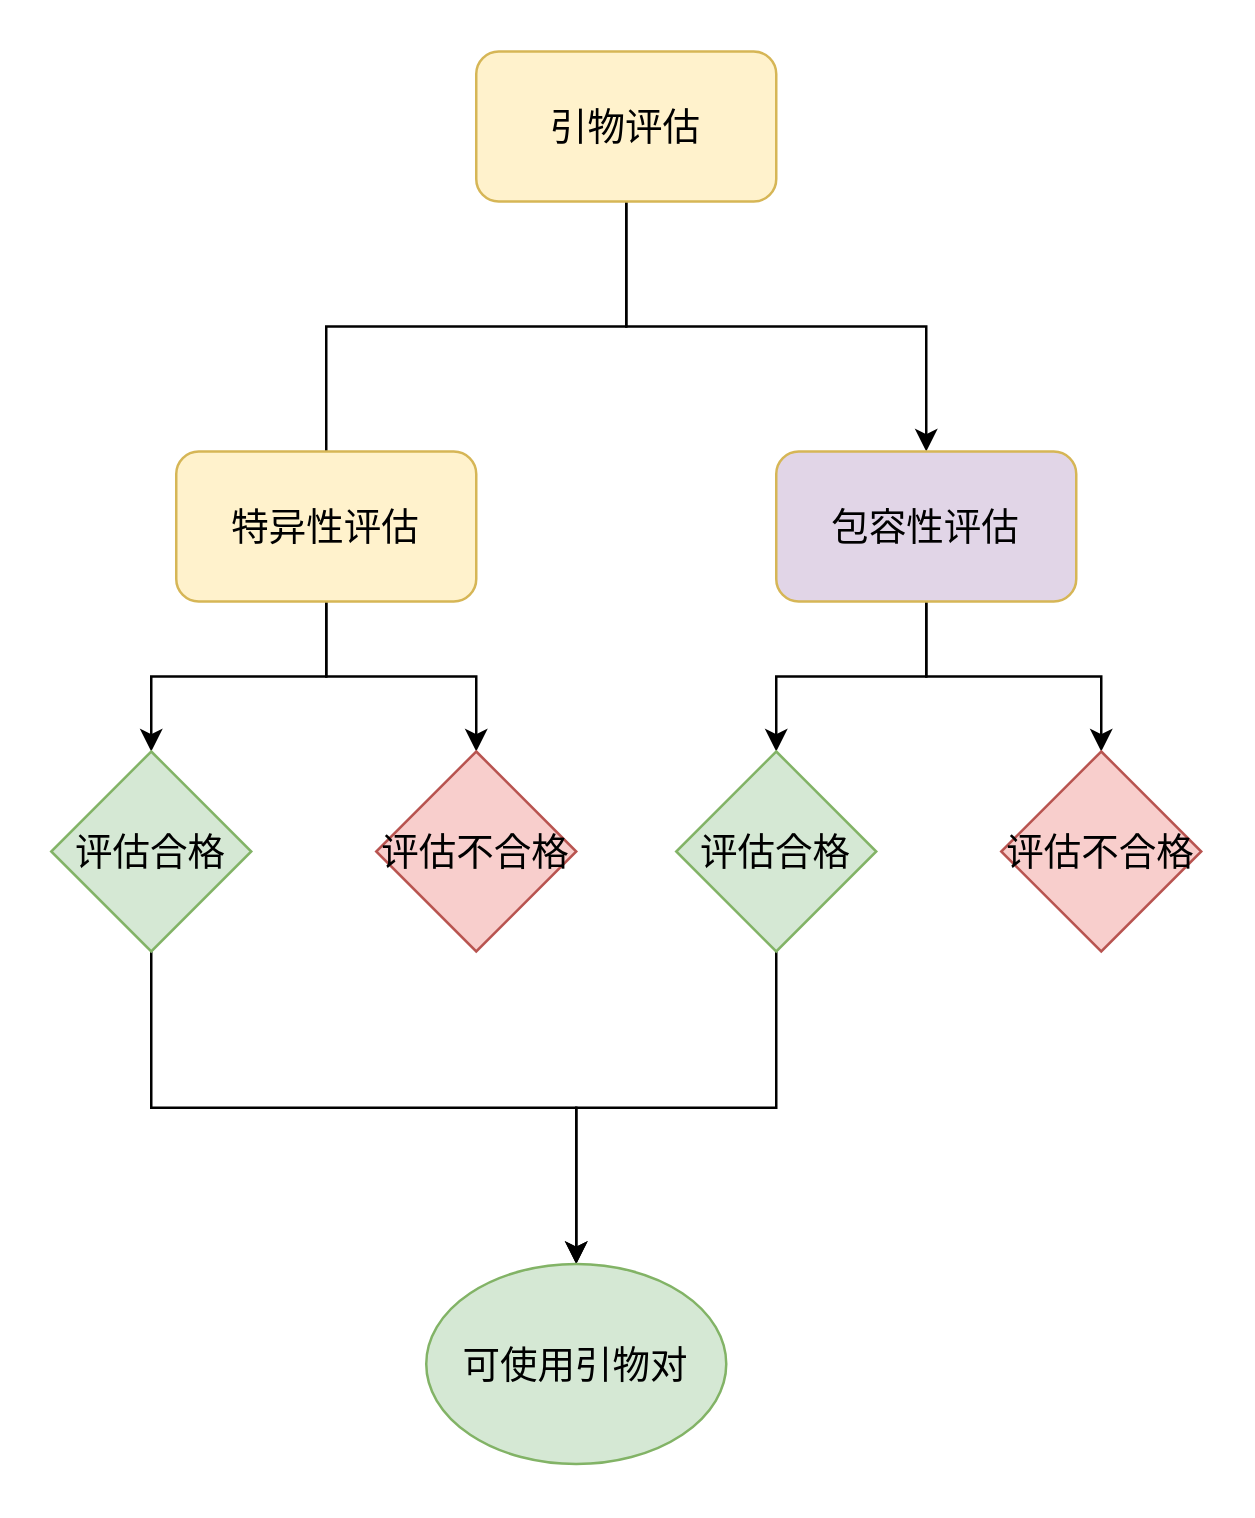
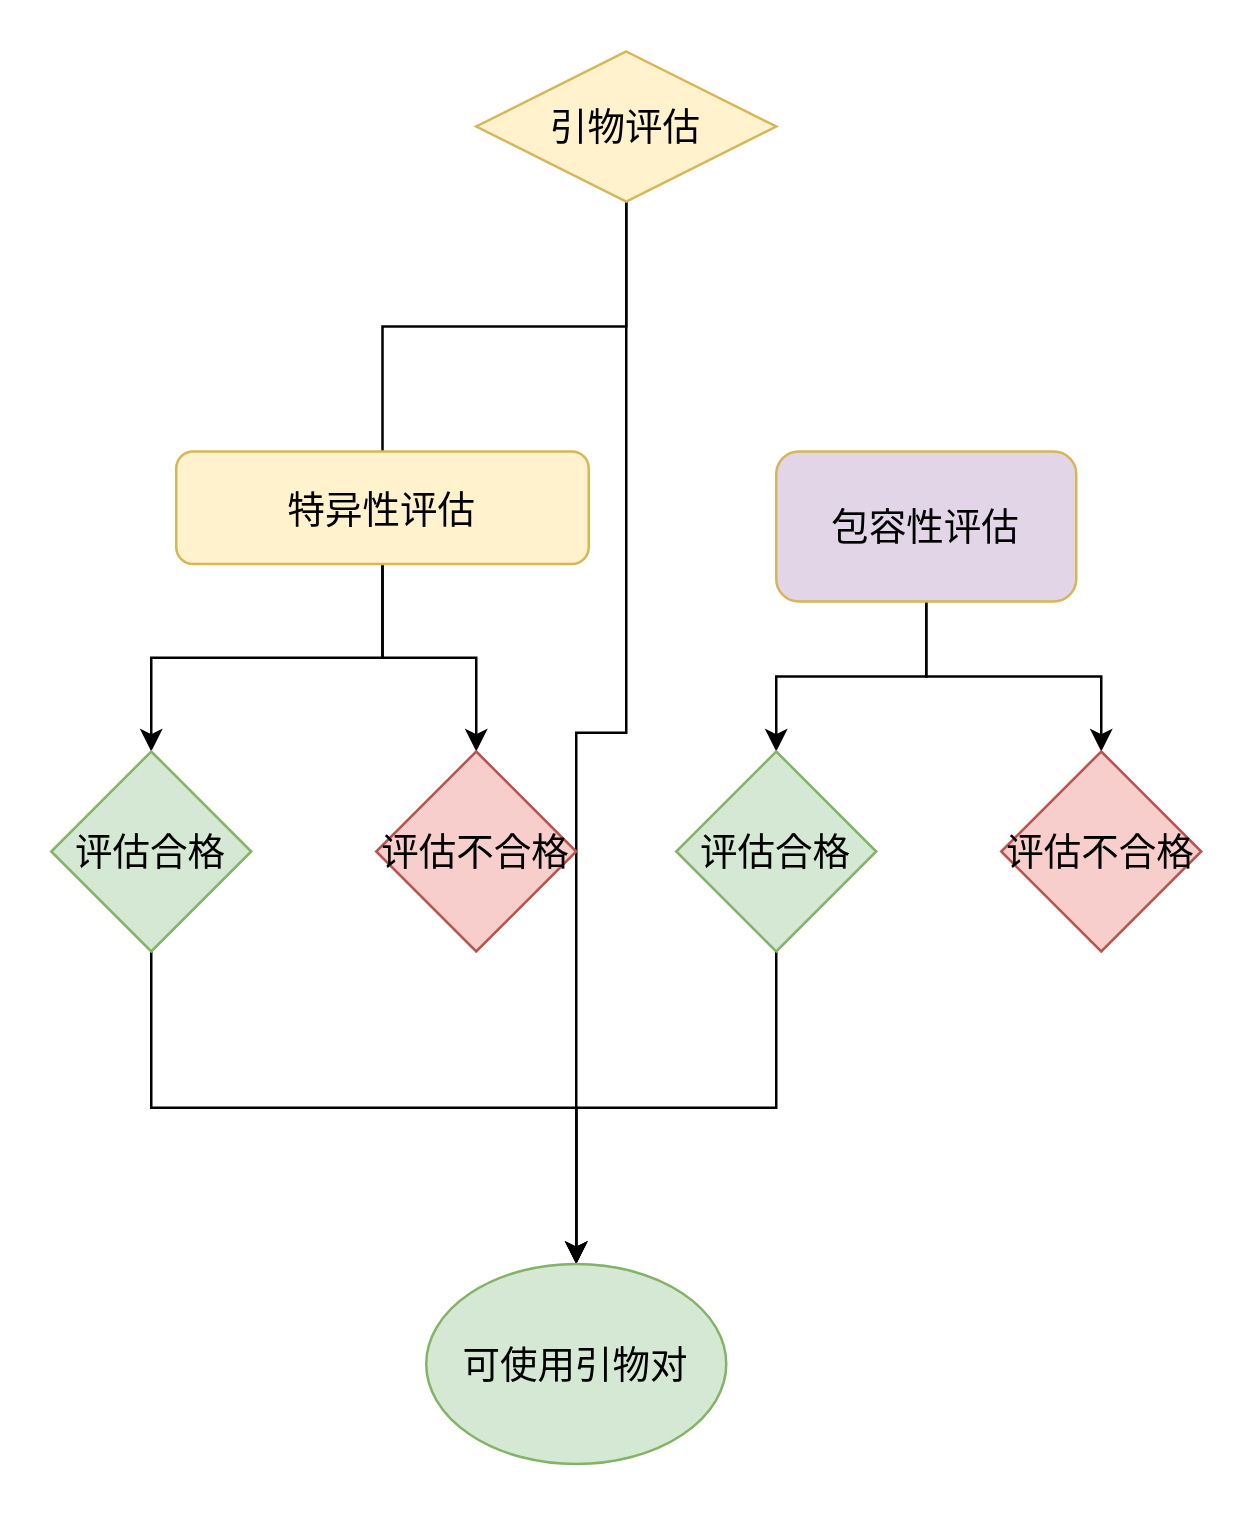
(626, 126) -> (626, 126)
(833, 326) -> (618, 733)
(326, 526) -> (383, 508)
